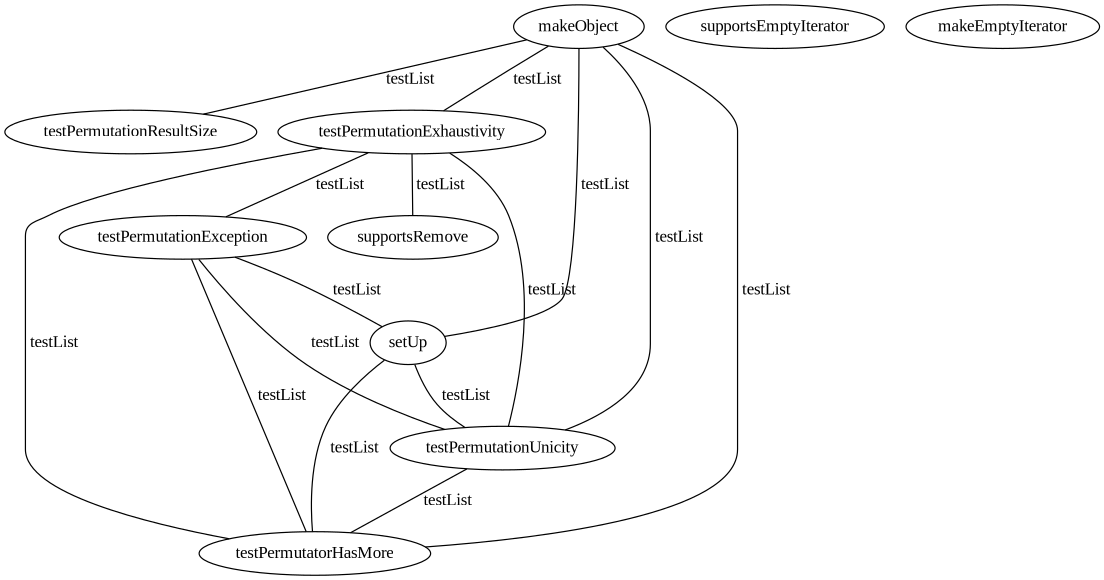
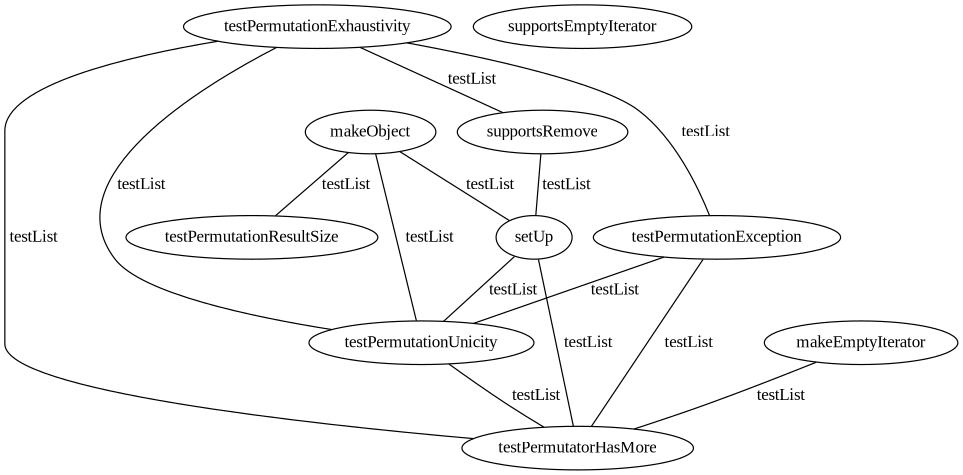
(496, 78) -> none
(310, 289) -> (538, 185)
(738, 385) -> (726, 397)
